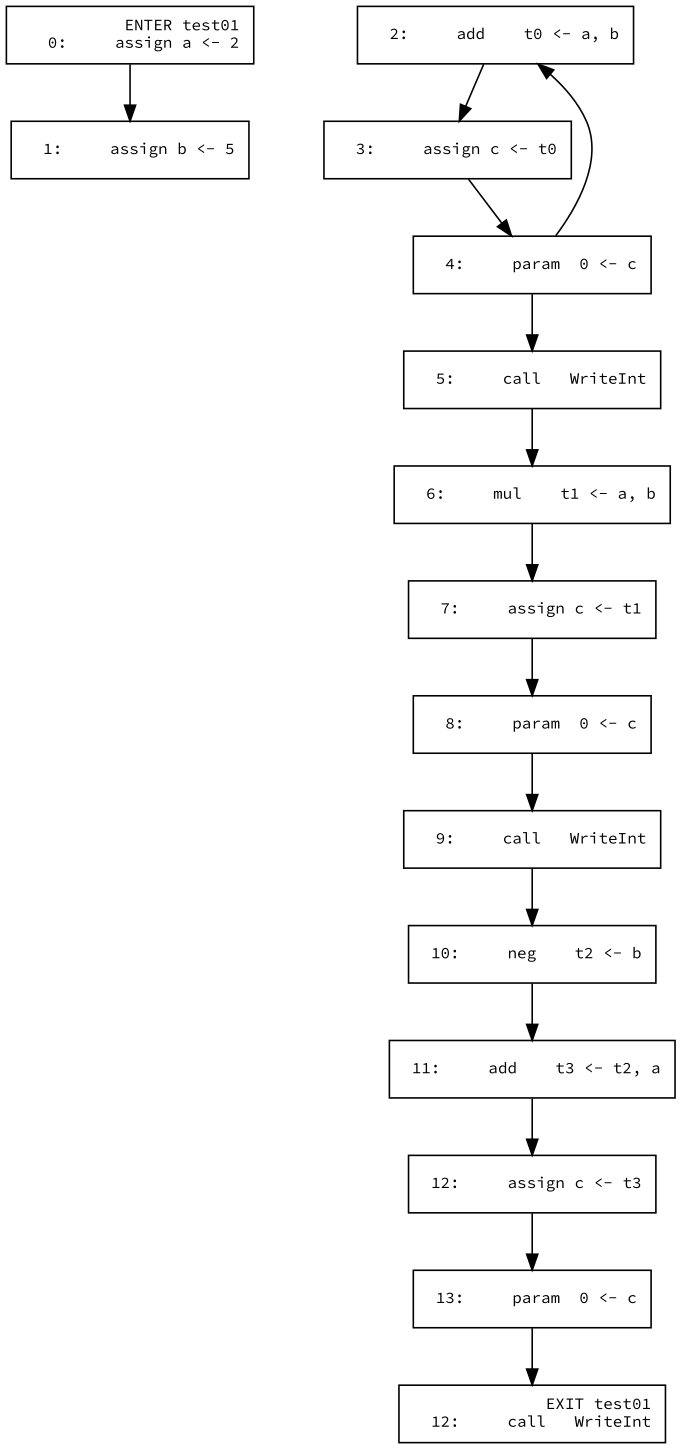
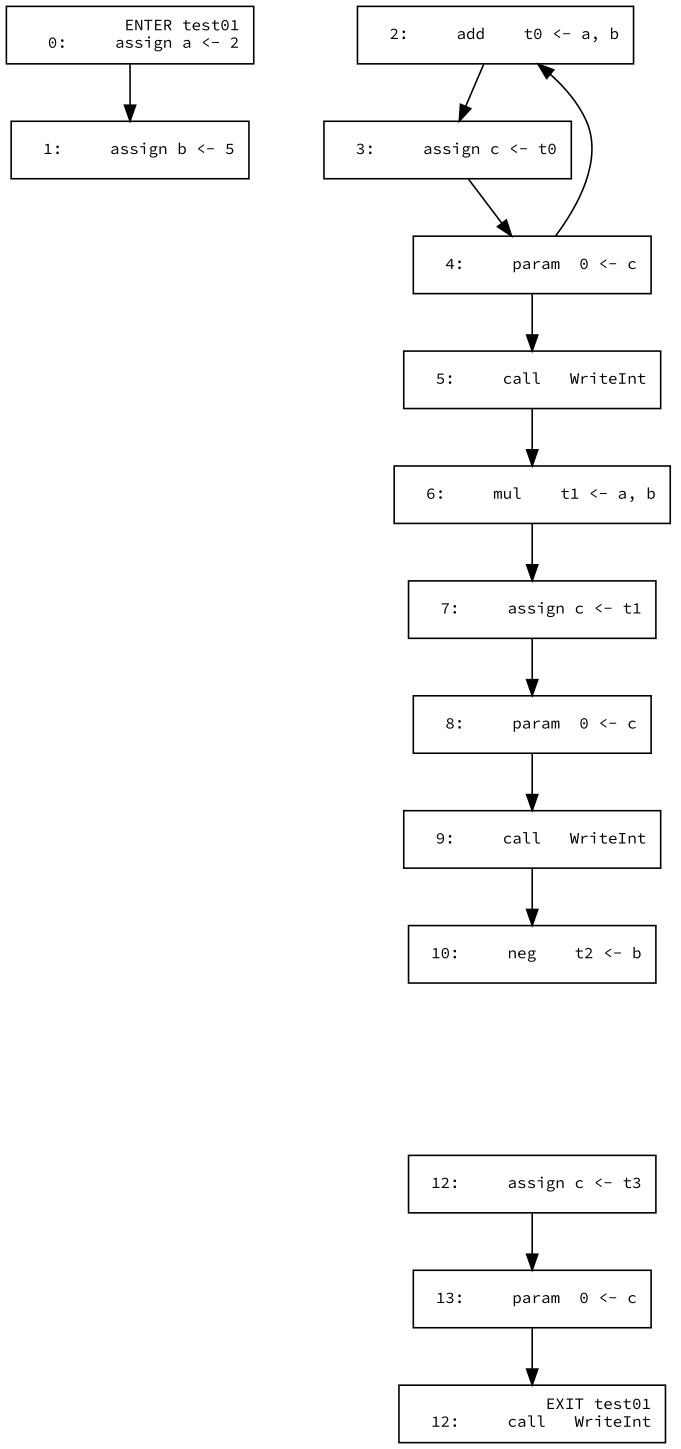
(532, 1069) -> none
